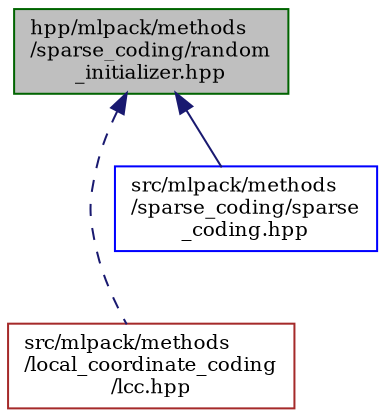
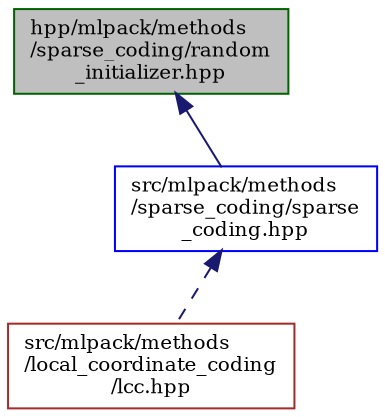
(91, 219) -> (193, 296)
